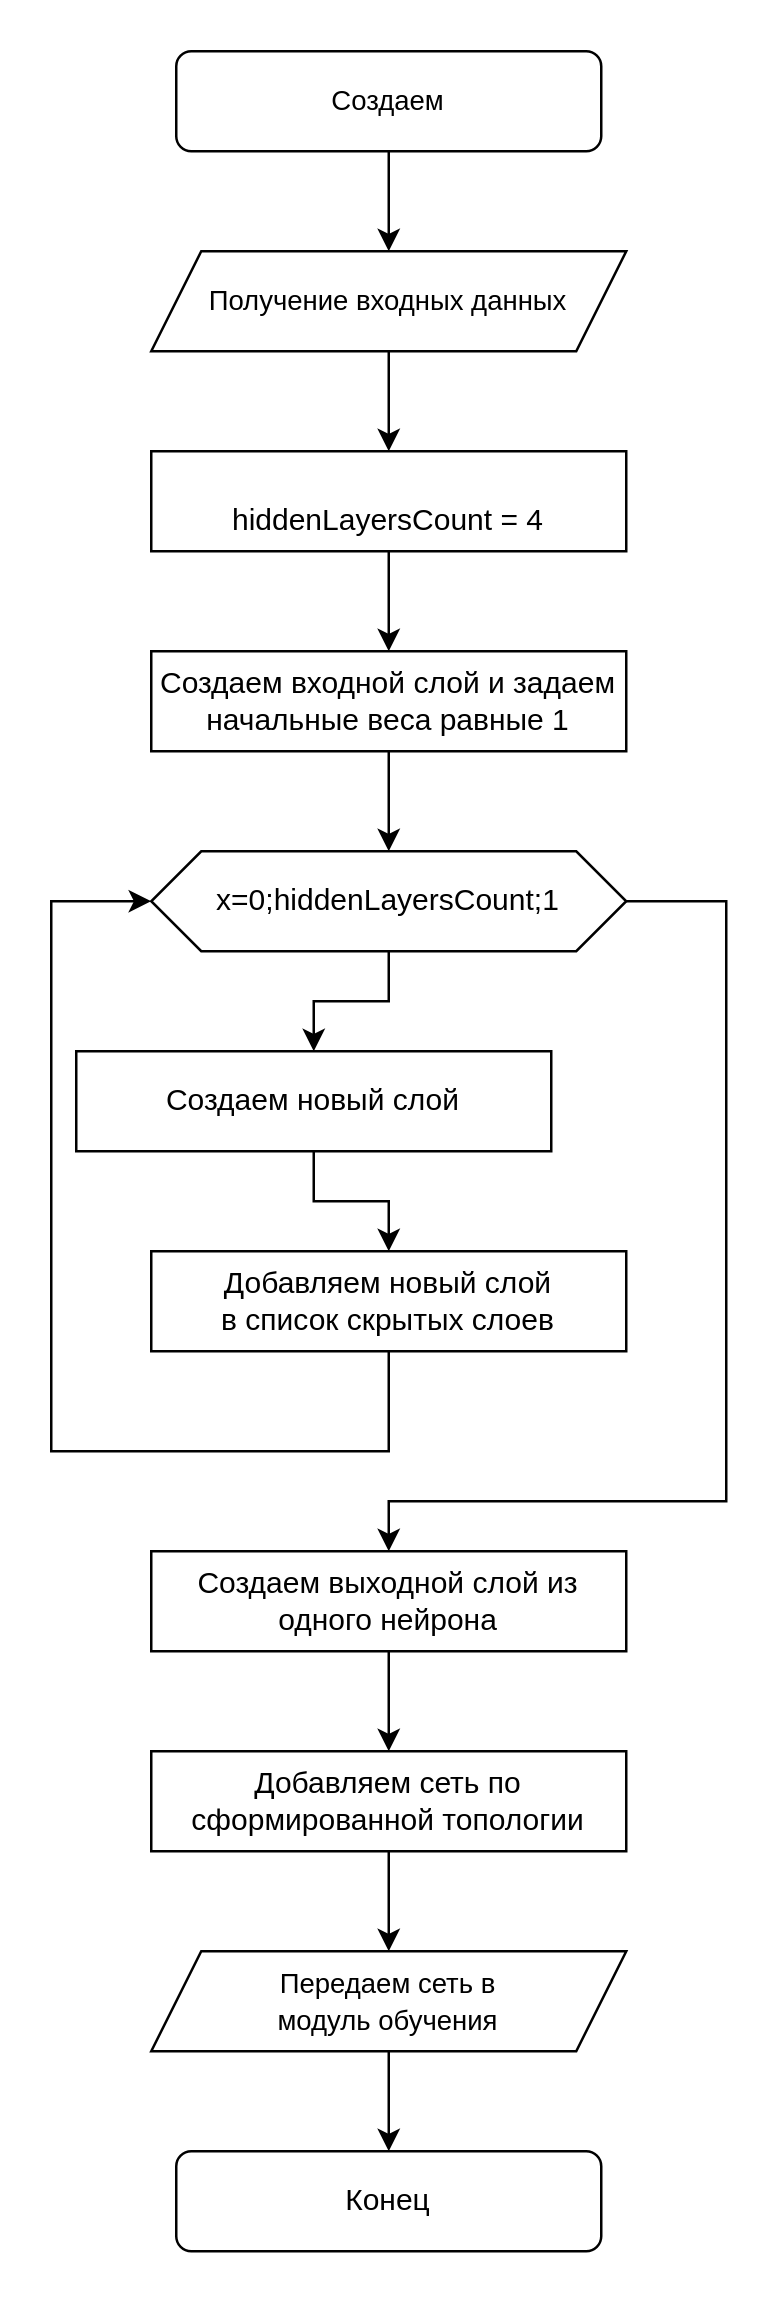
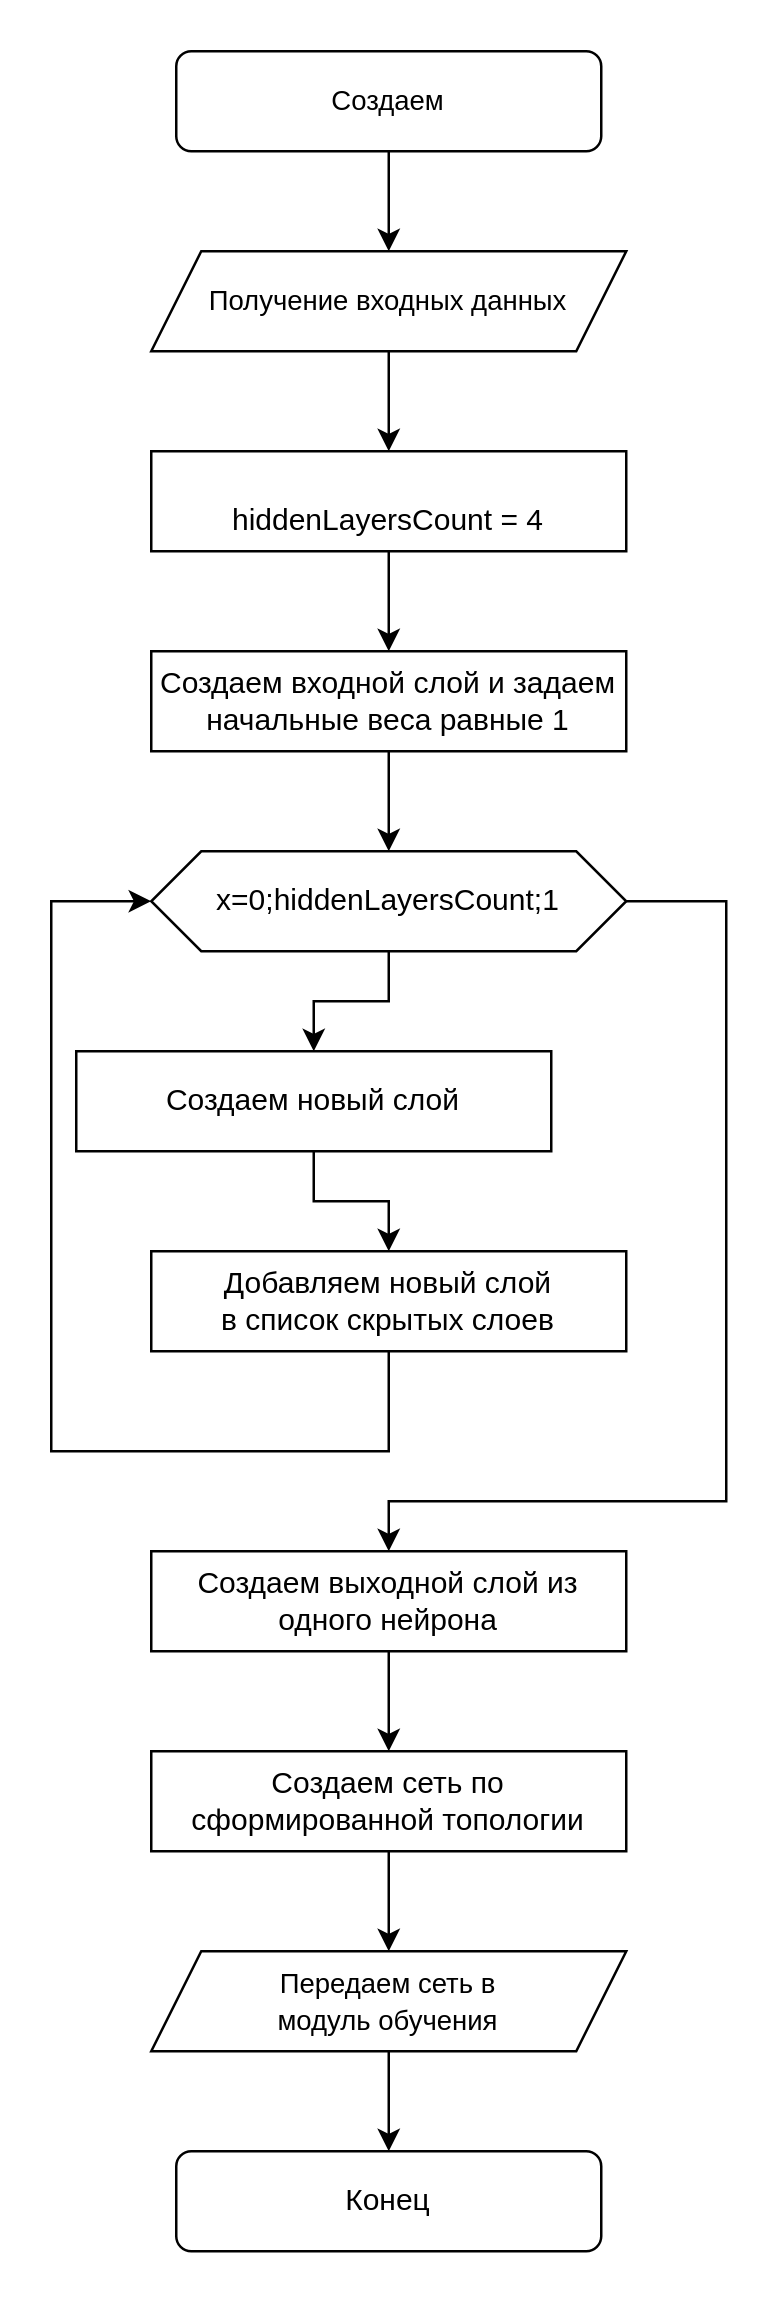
(389, 1801) -> (389, 1801)
